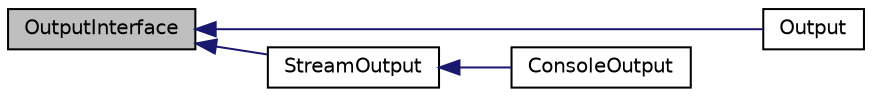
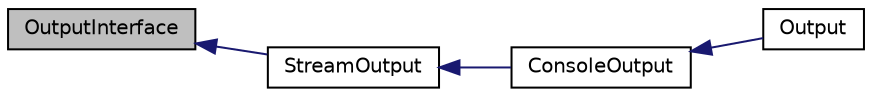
(489, 29) -> (737, 43)
